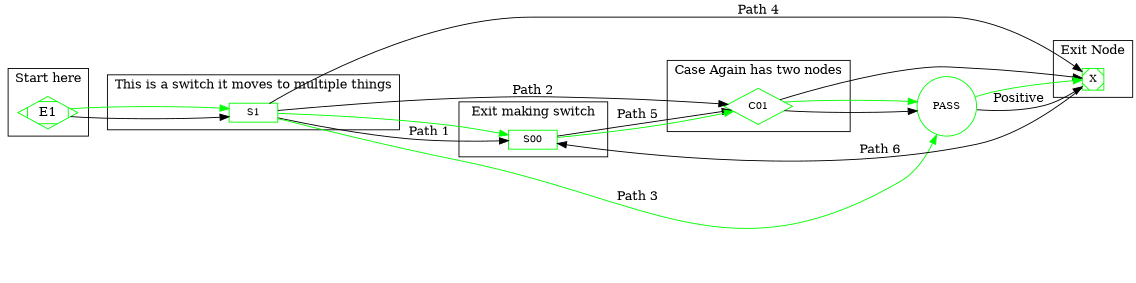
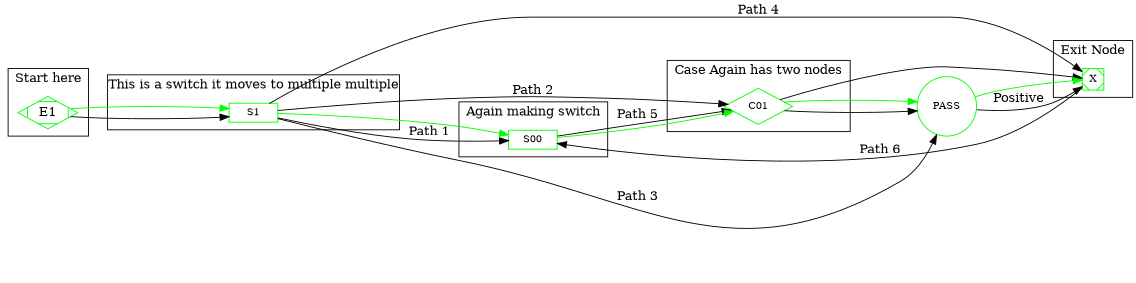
(253, 85) -> (253, 85)
(533, 112) -> (533, 112)
(615, 203) -> (615, 203)
